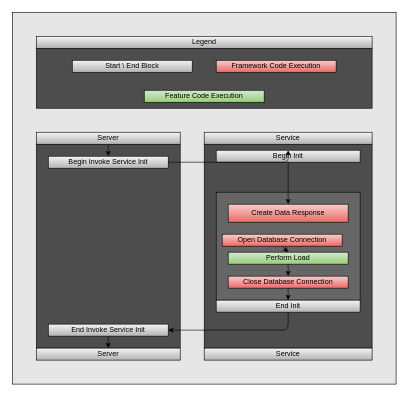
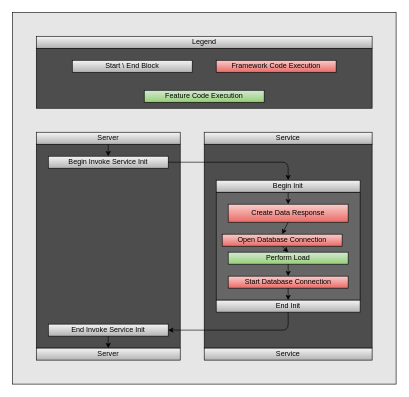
(288, 156) -> (288, 186)
none -> (286, 226)
(288, 282) -> (288, 282)
